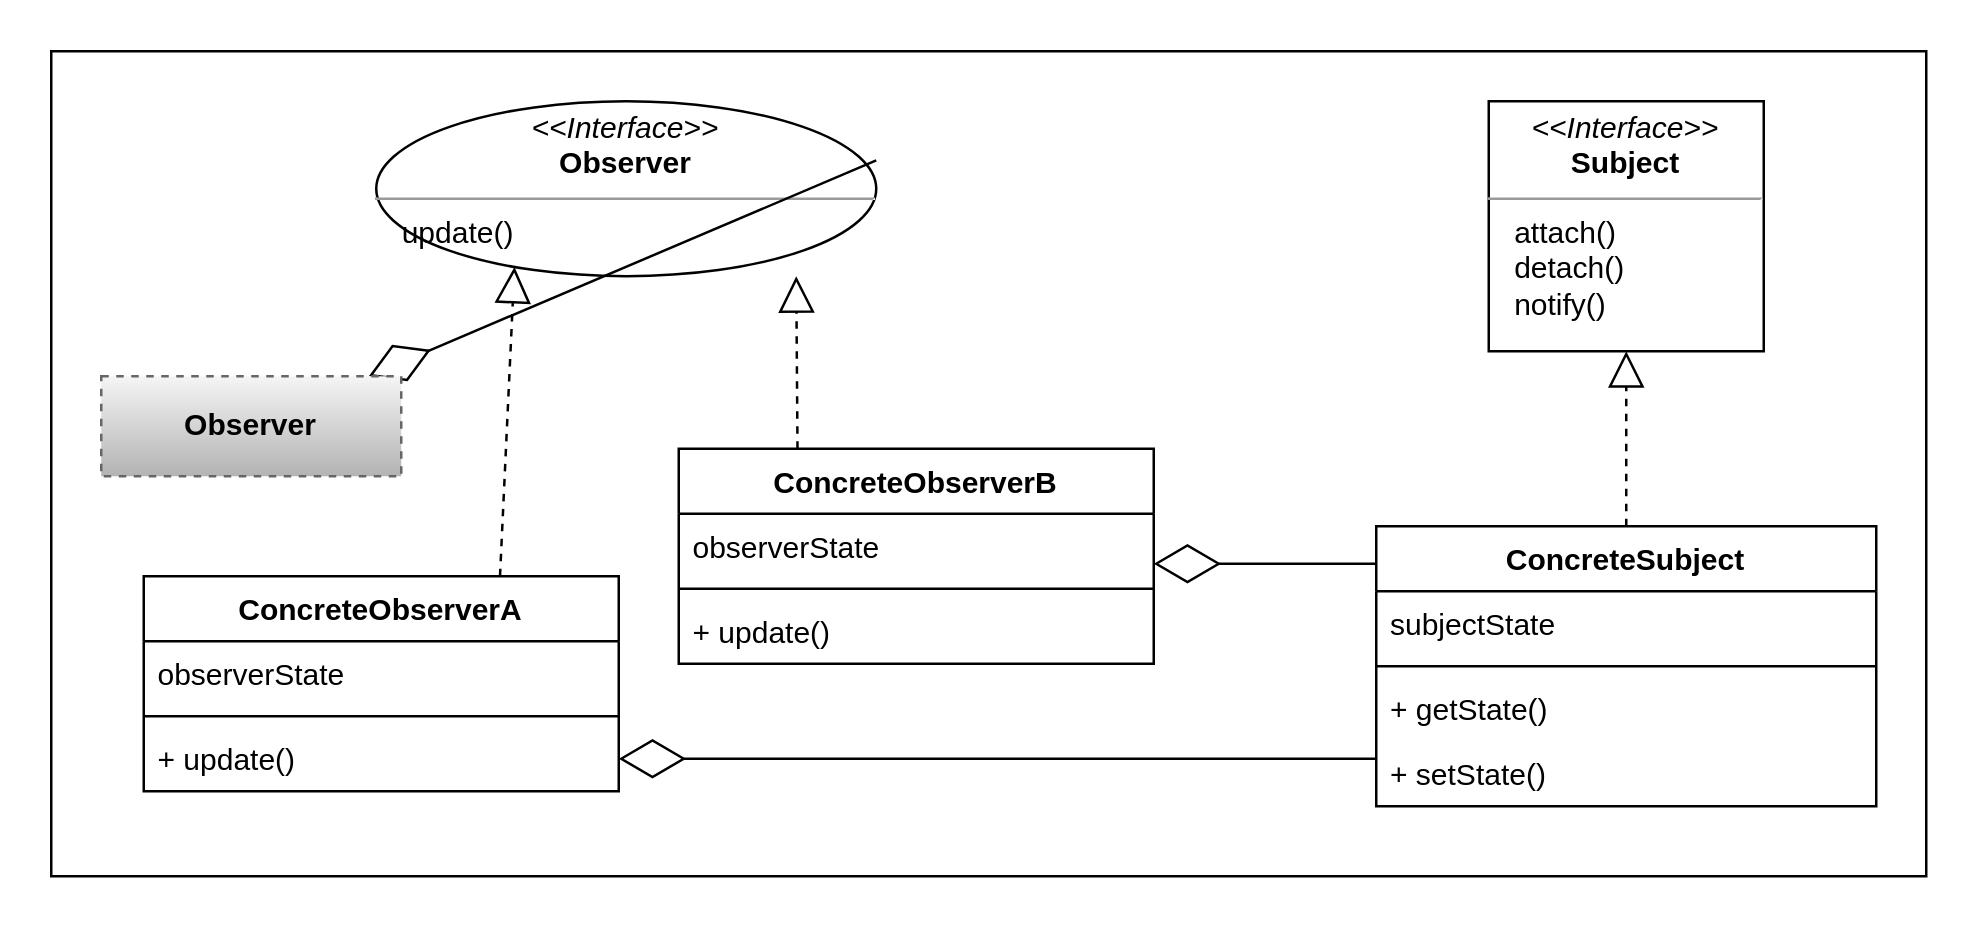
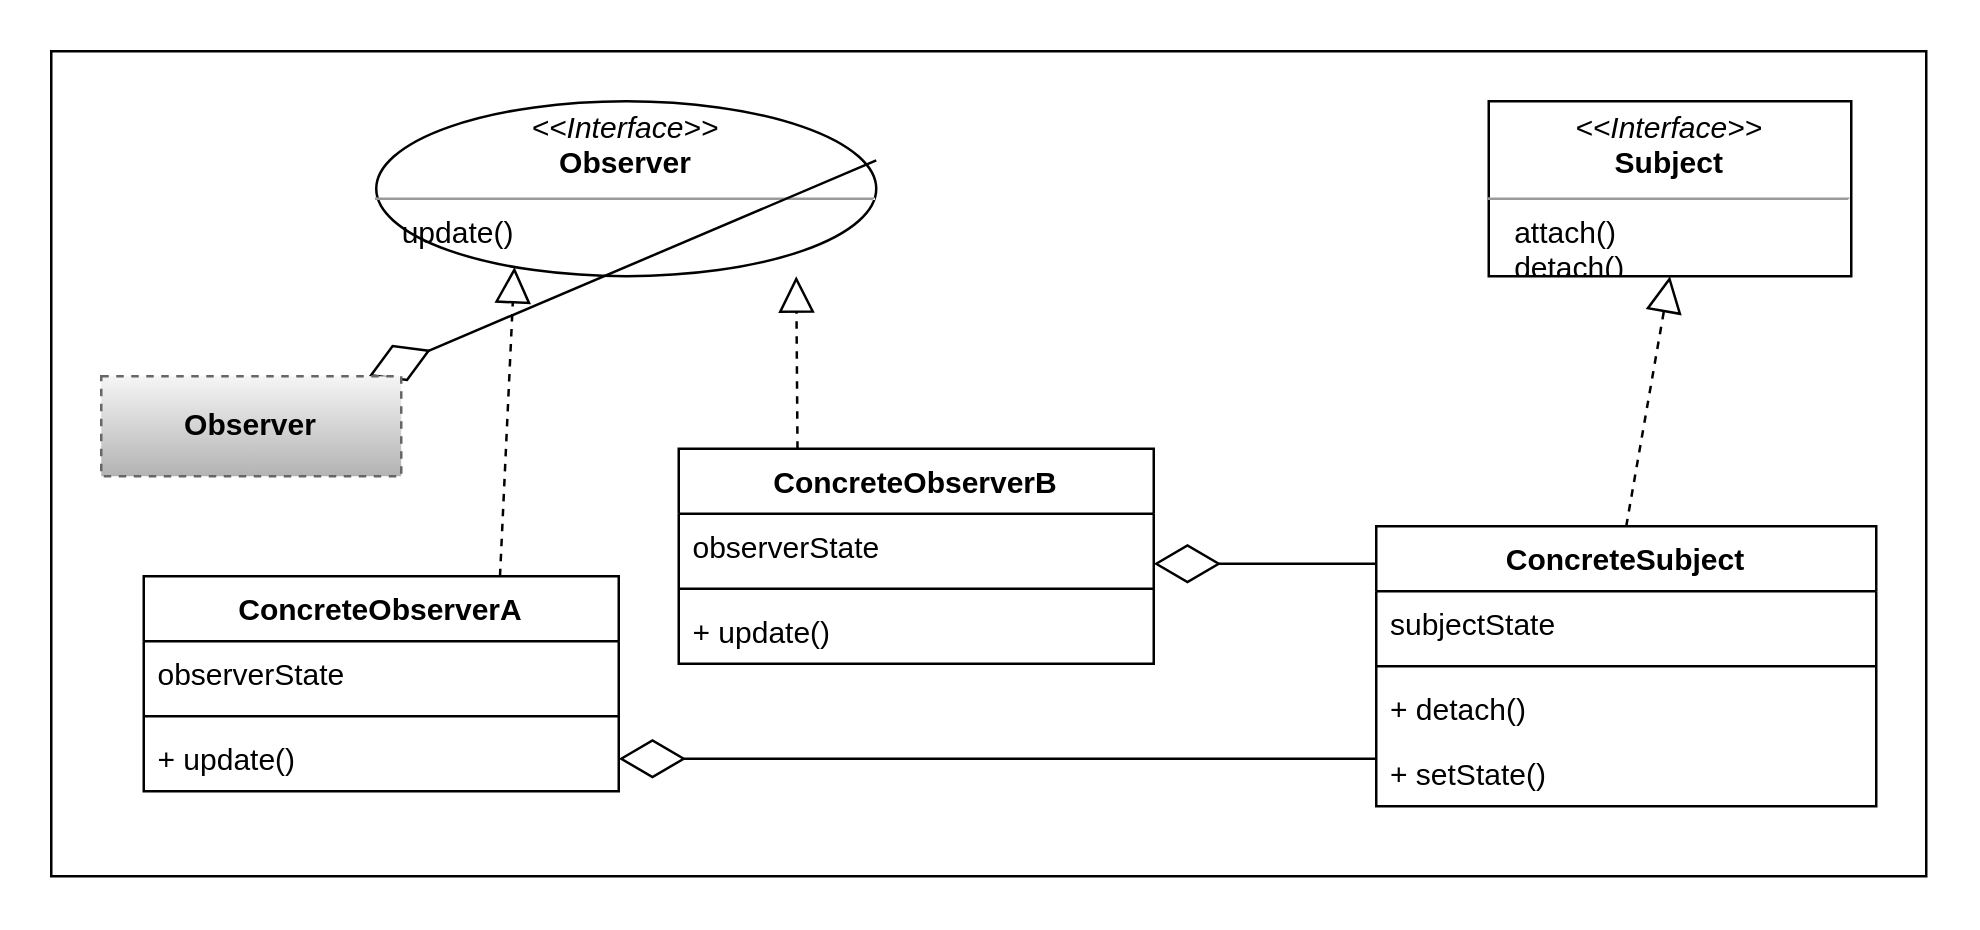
(1626, 226) -> (1670, 189)
(1487, 710) -> (1470, 710)
